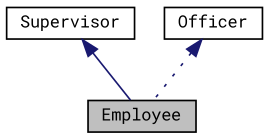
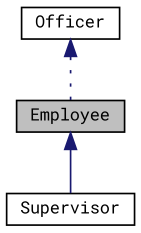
(112, 76) -> (71, 171)
